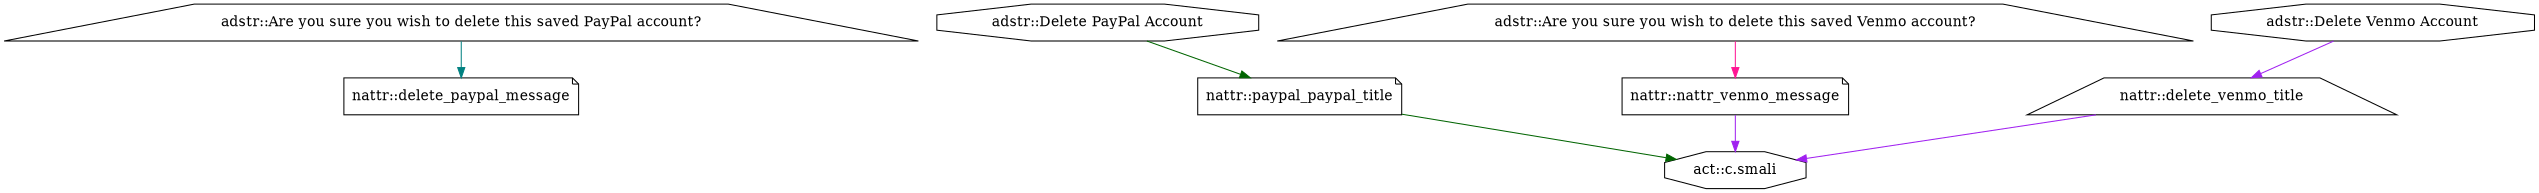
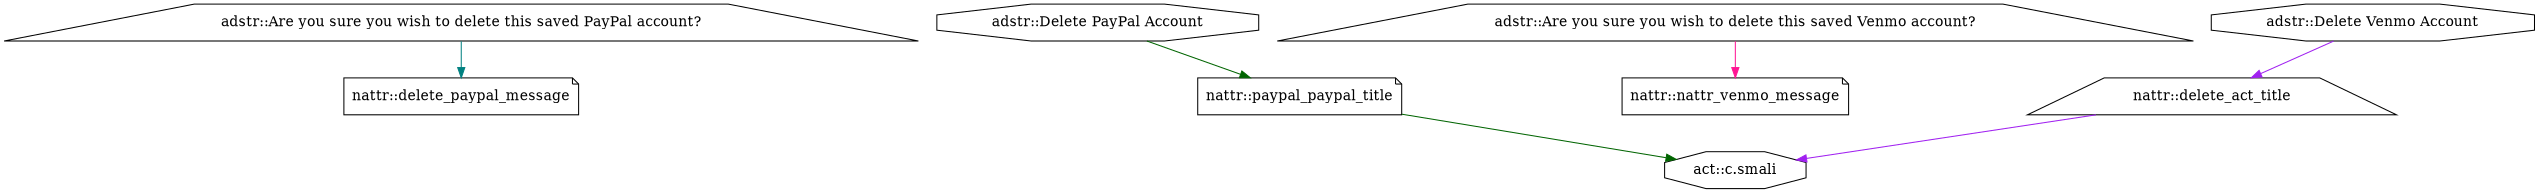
(2212, 96) -> (2212, 96)
(1735, 128) -> none
